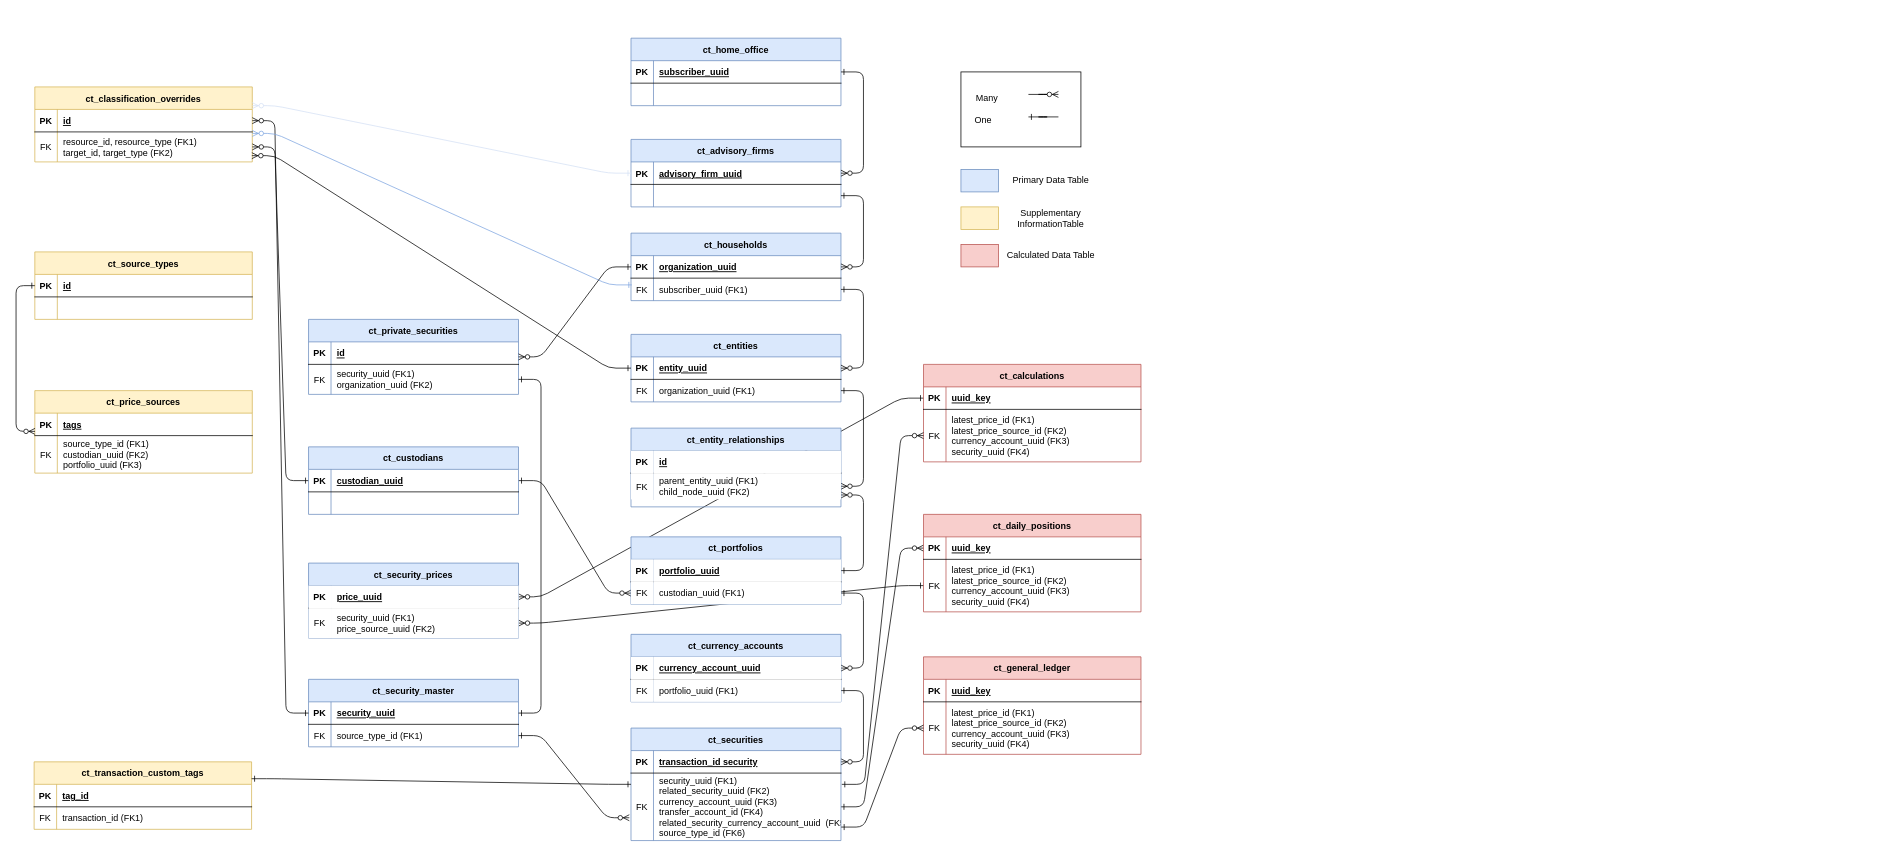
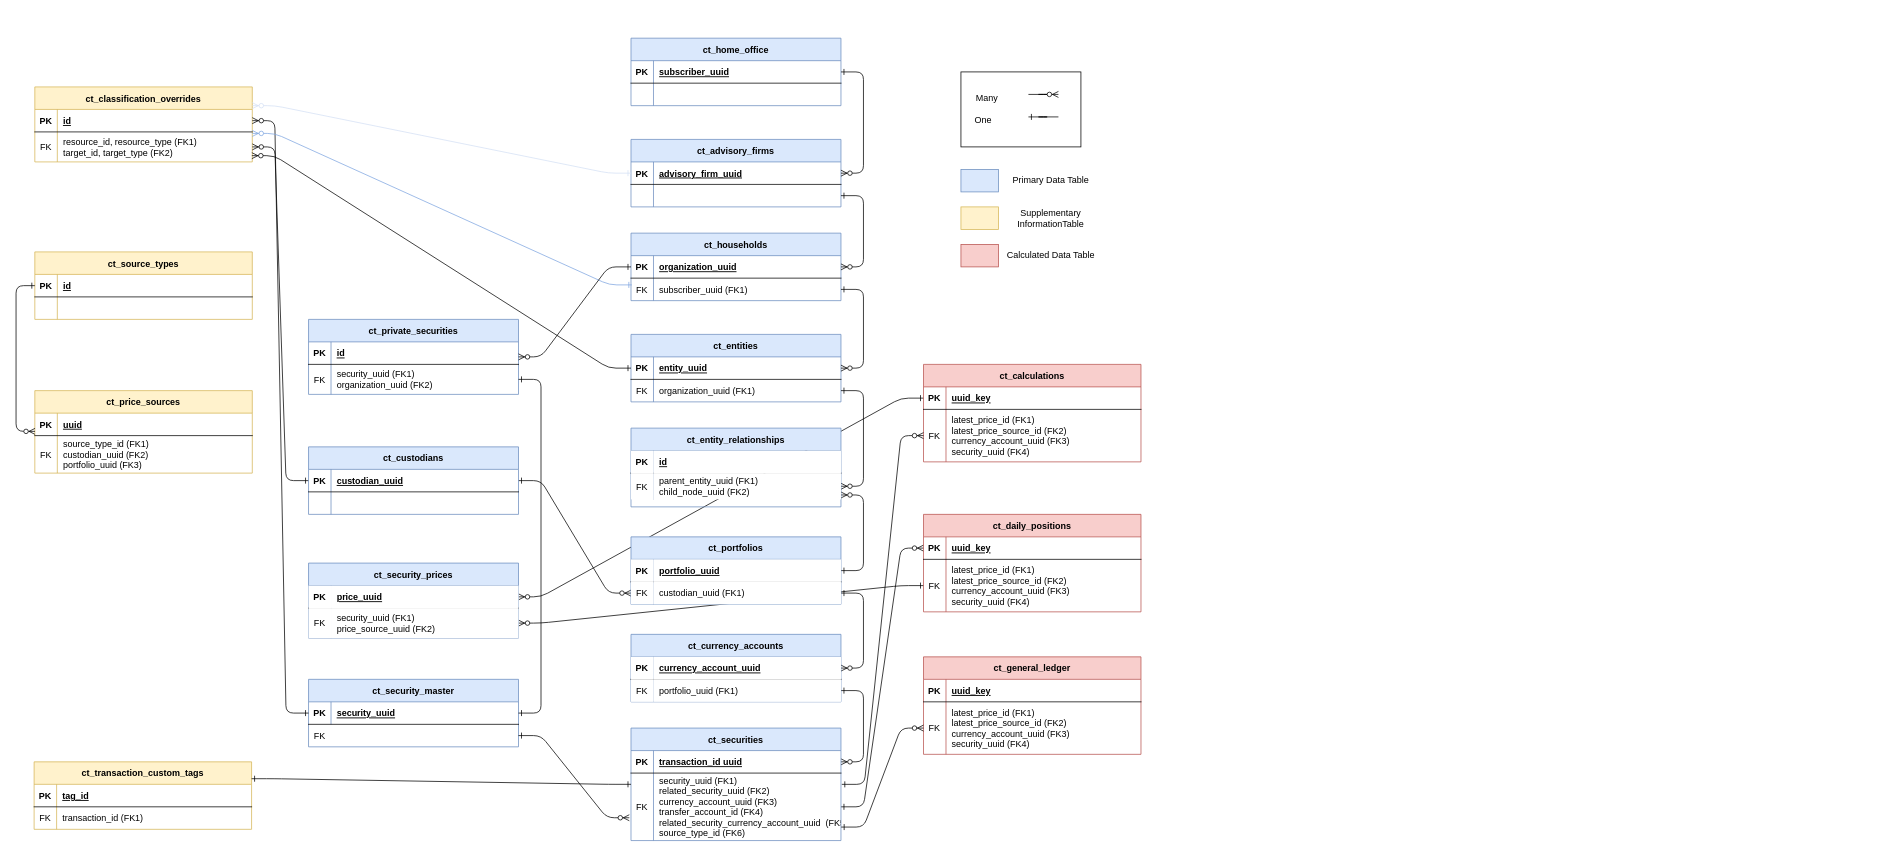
(73, 425) -> (72, 425)
(425, 735) -> none
(712, 762) -> (702, 762)
